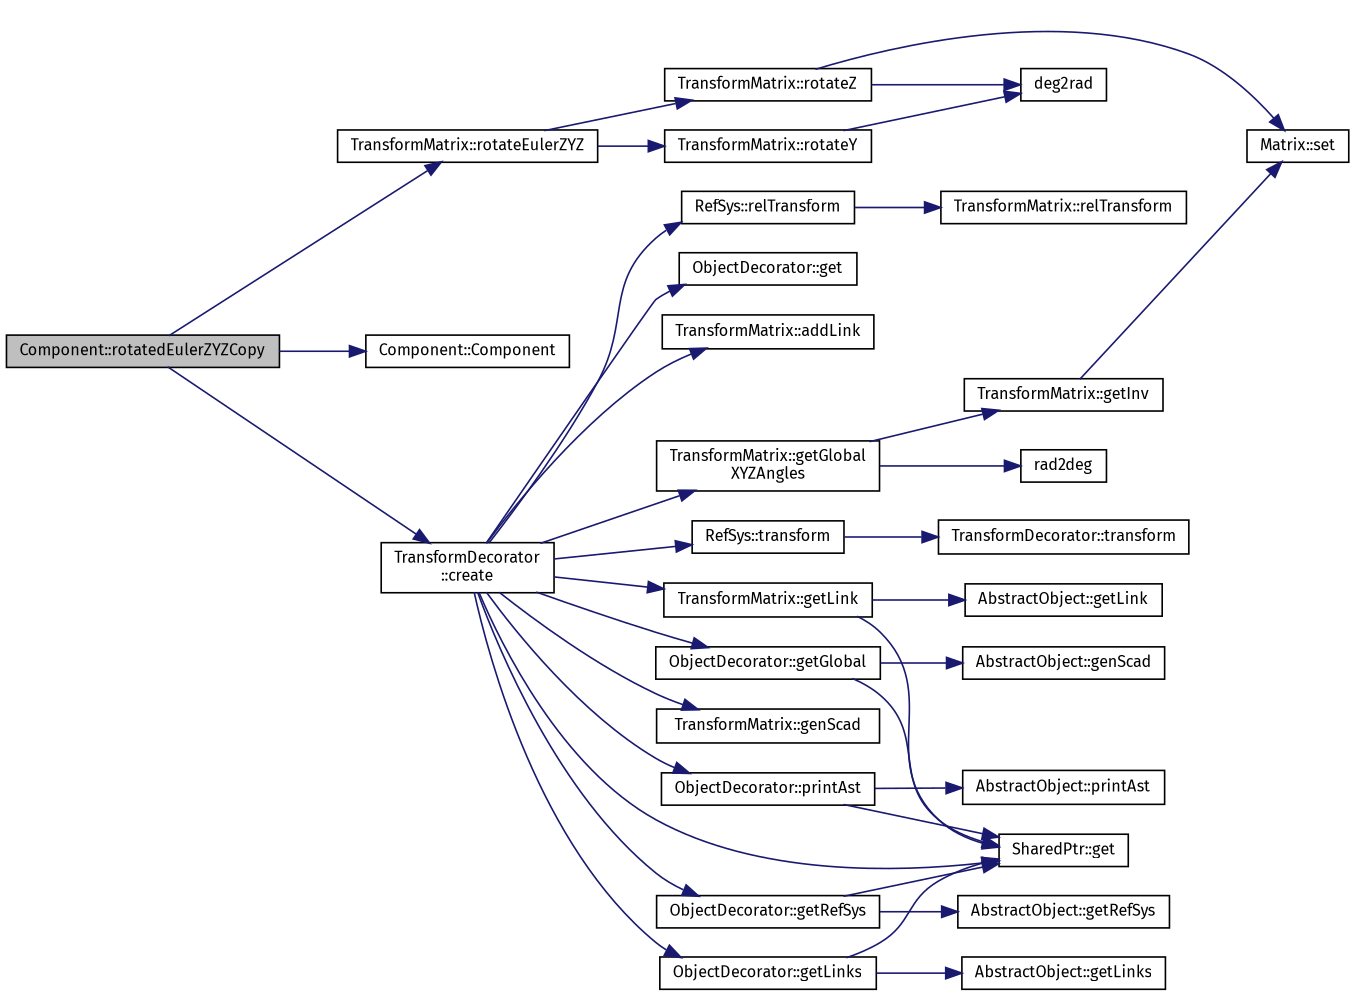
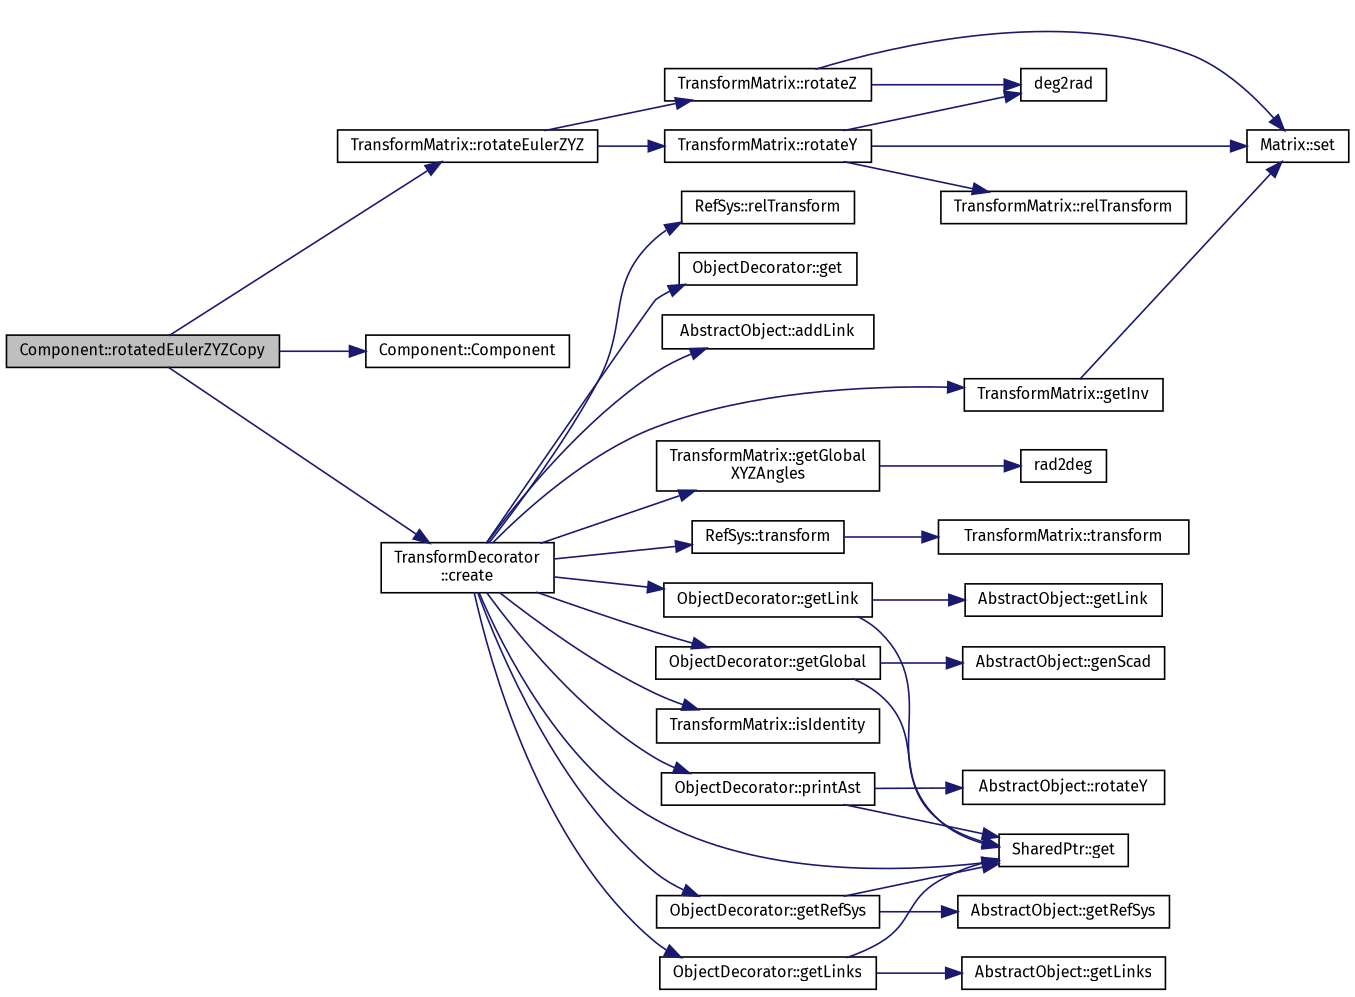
none -> (1051, 146)
(890, 207) -> (908, 175)
(768, 332) -> (768, 332)
(926, 428) -> (701, 413)
(1064, 537) -> (1064, 537)
(768, 600) -> (768, 600)
(768, 726) -> (768, 726)
(1064, 787) -> (1064, 787)
